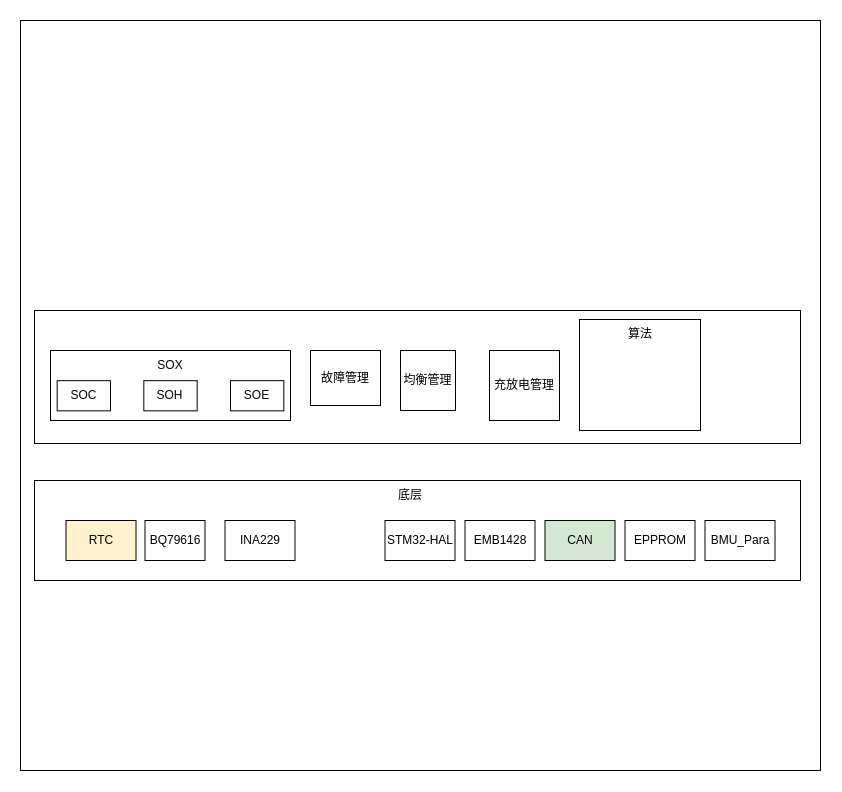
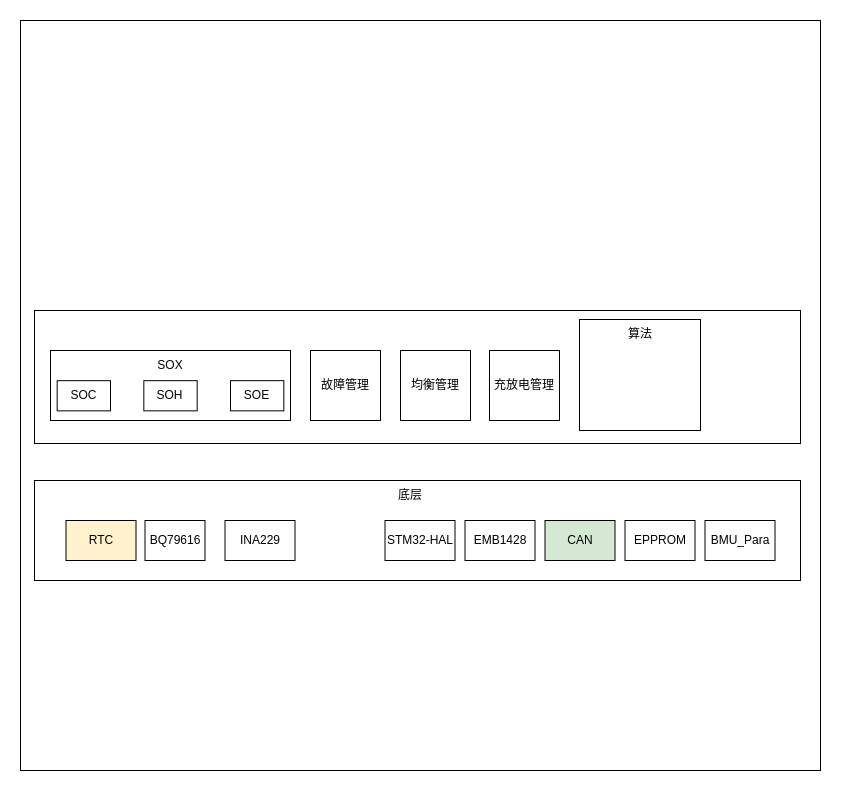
(346, 378) -> (346, 386)
(428, 381) -> (436, 386)
